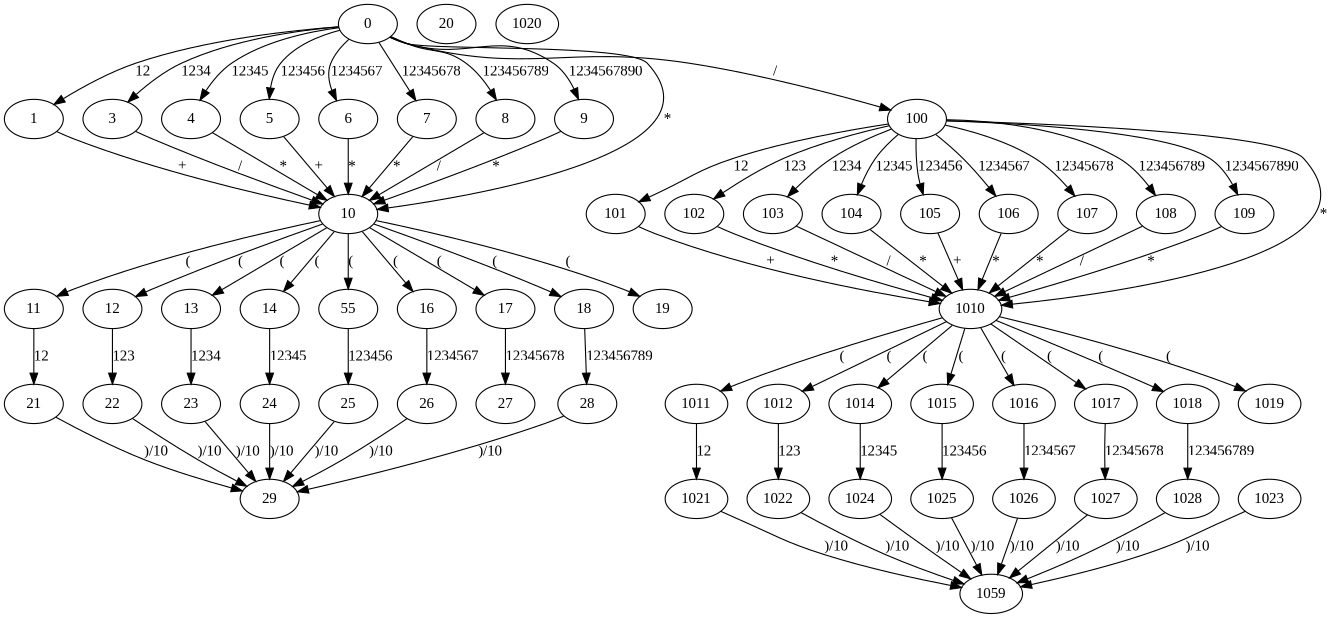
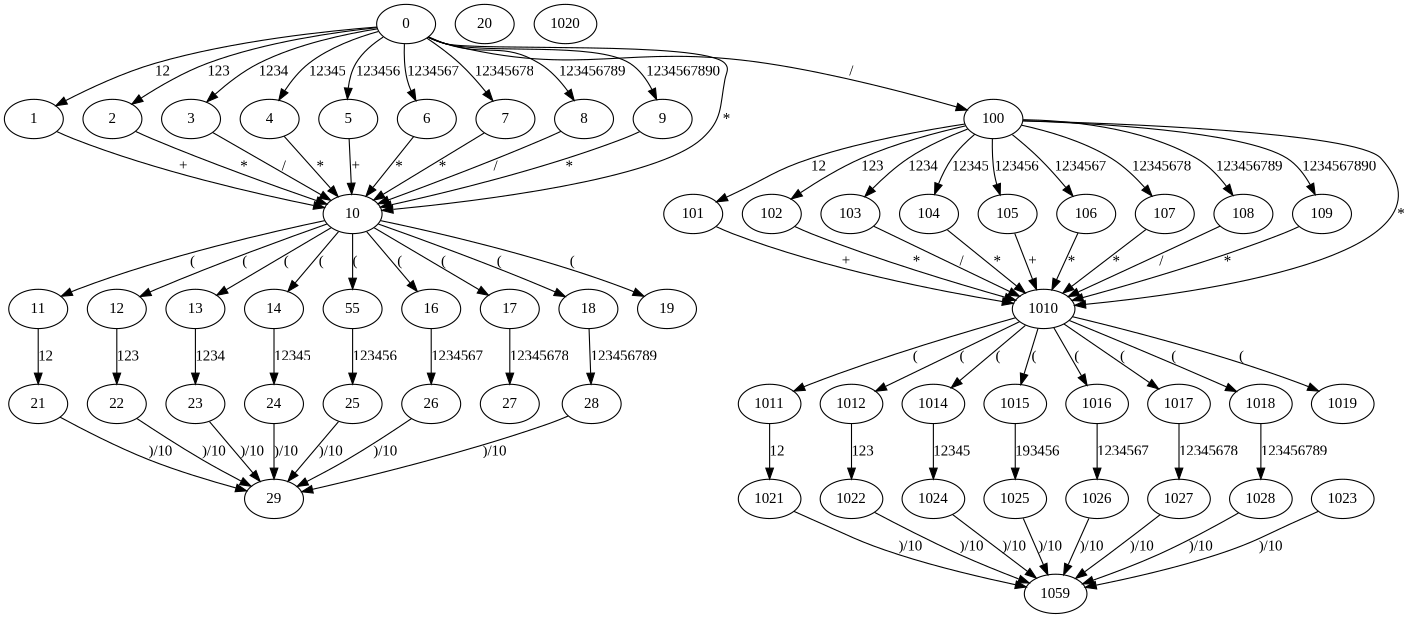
none -> (112, 119)
(964, 451) -> (1038, 451)
